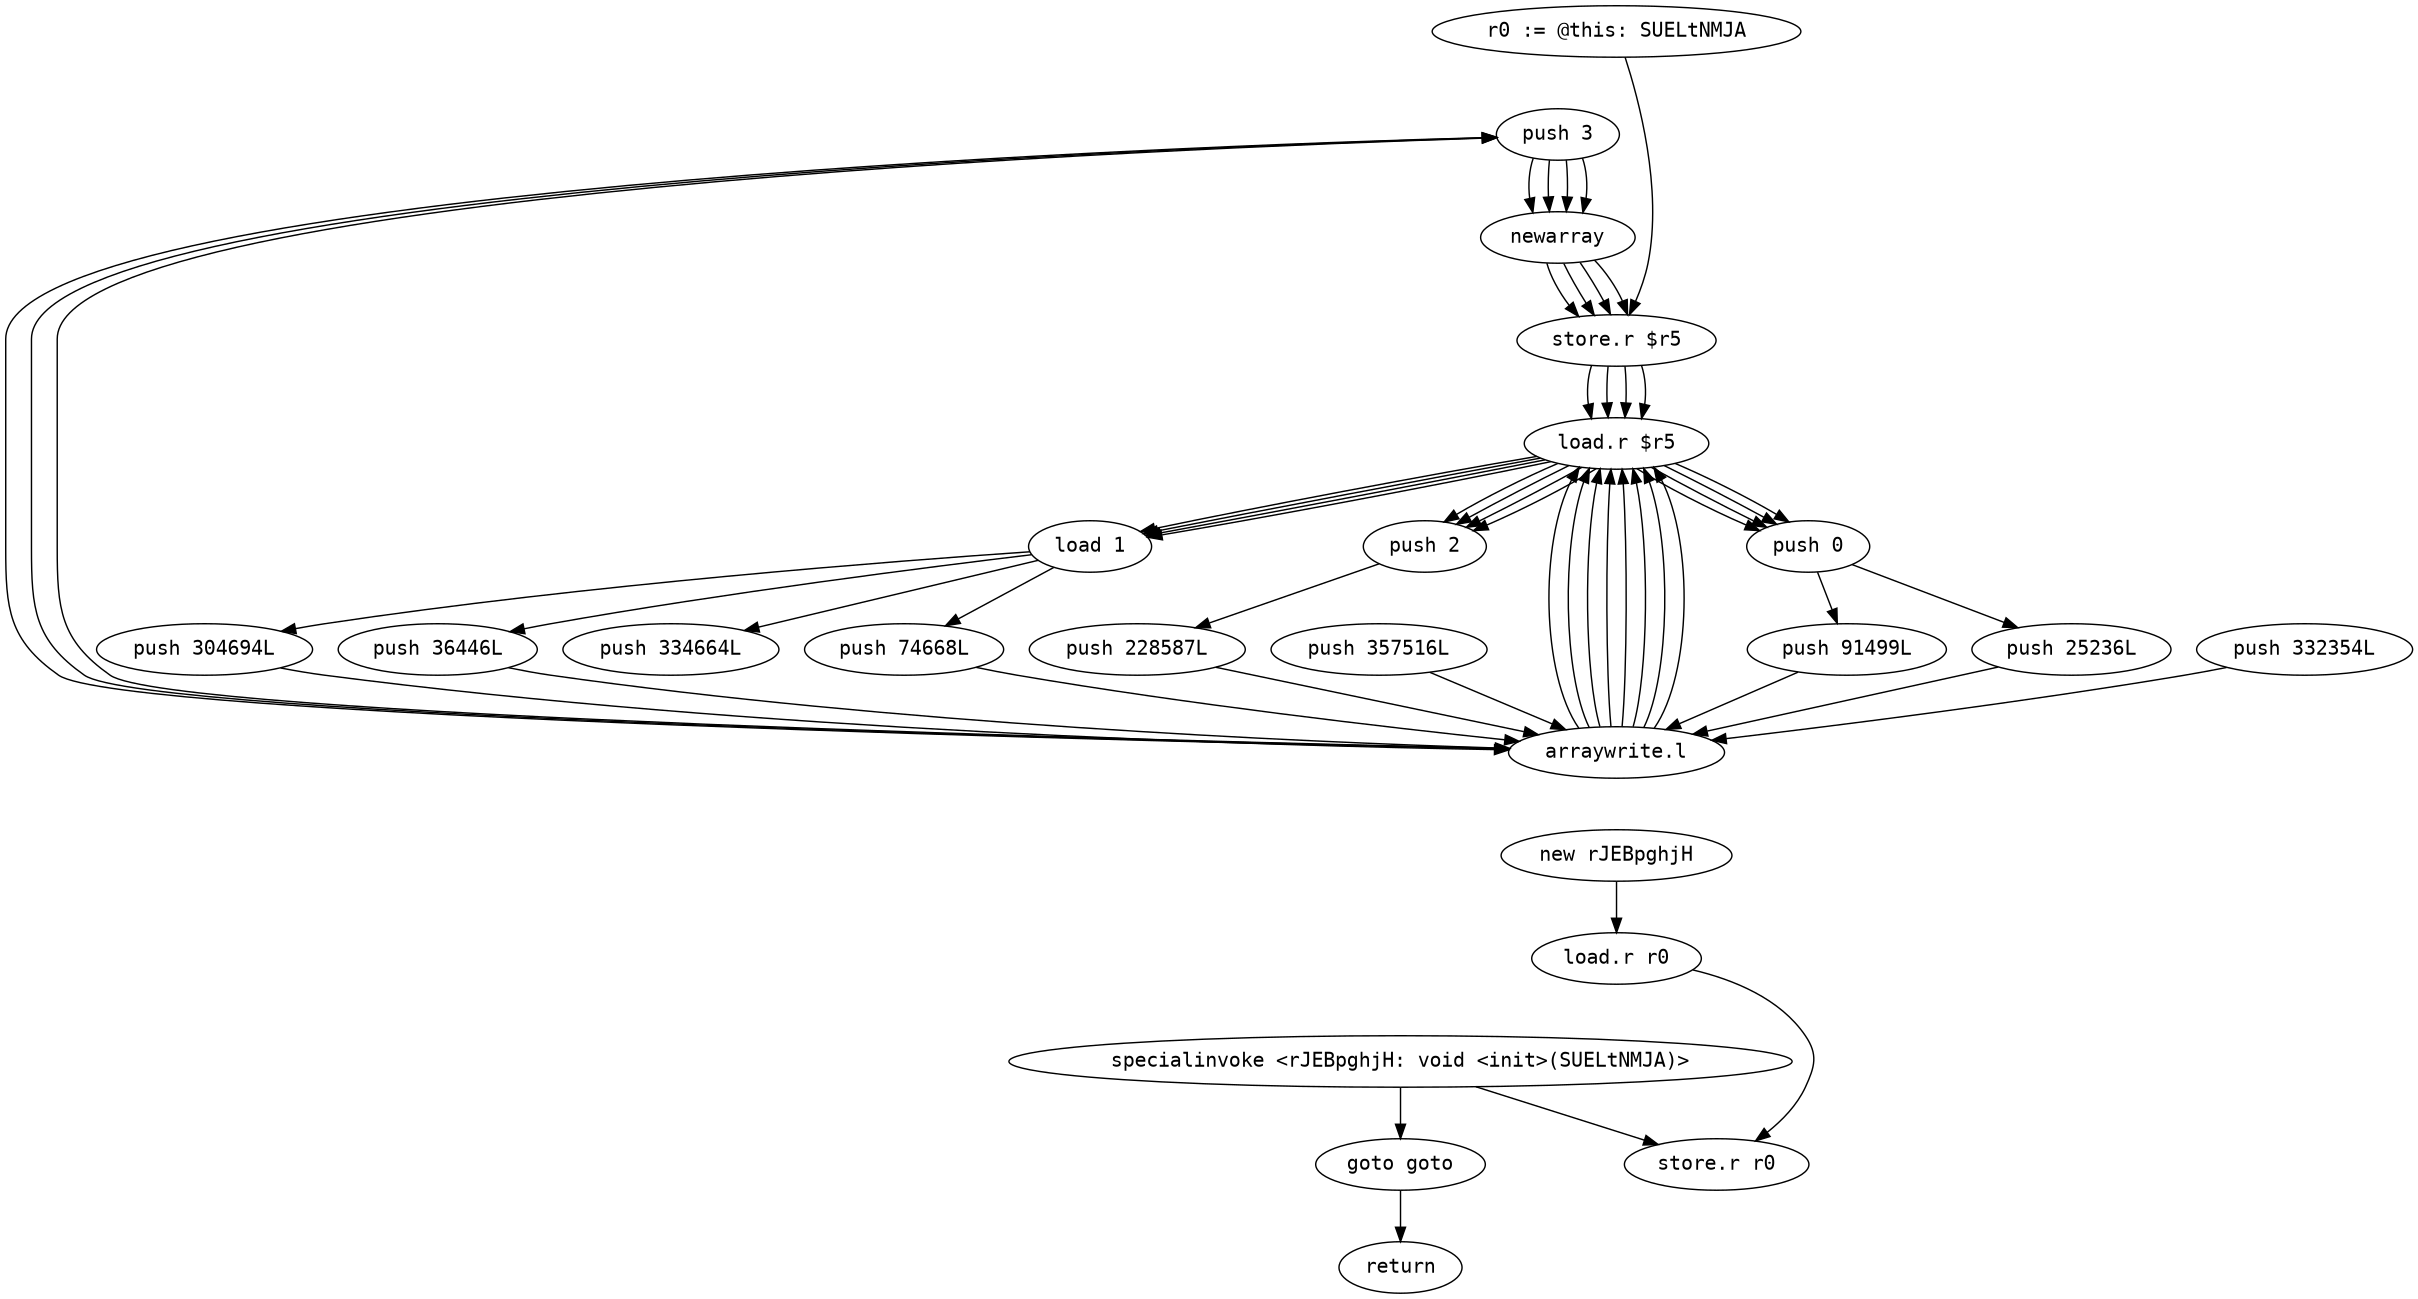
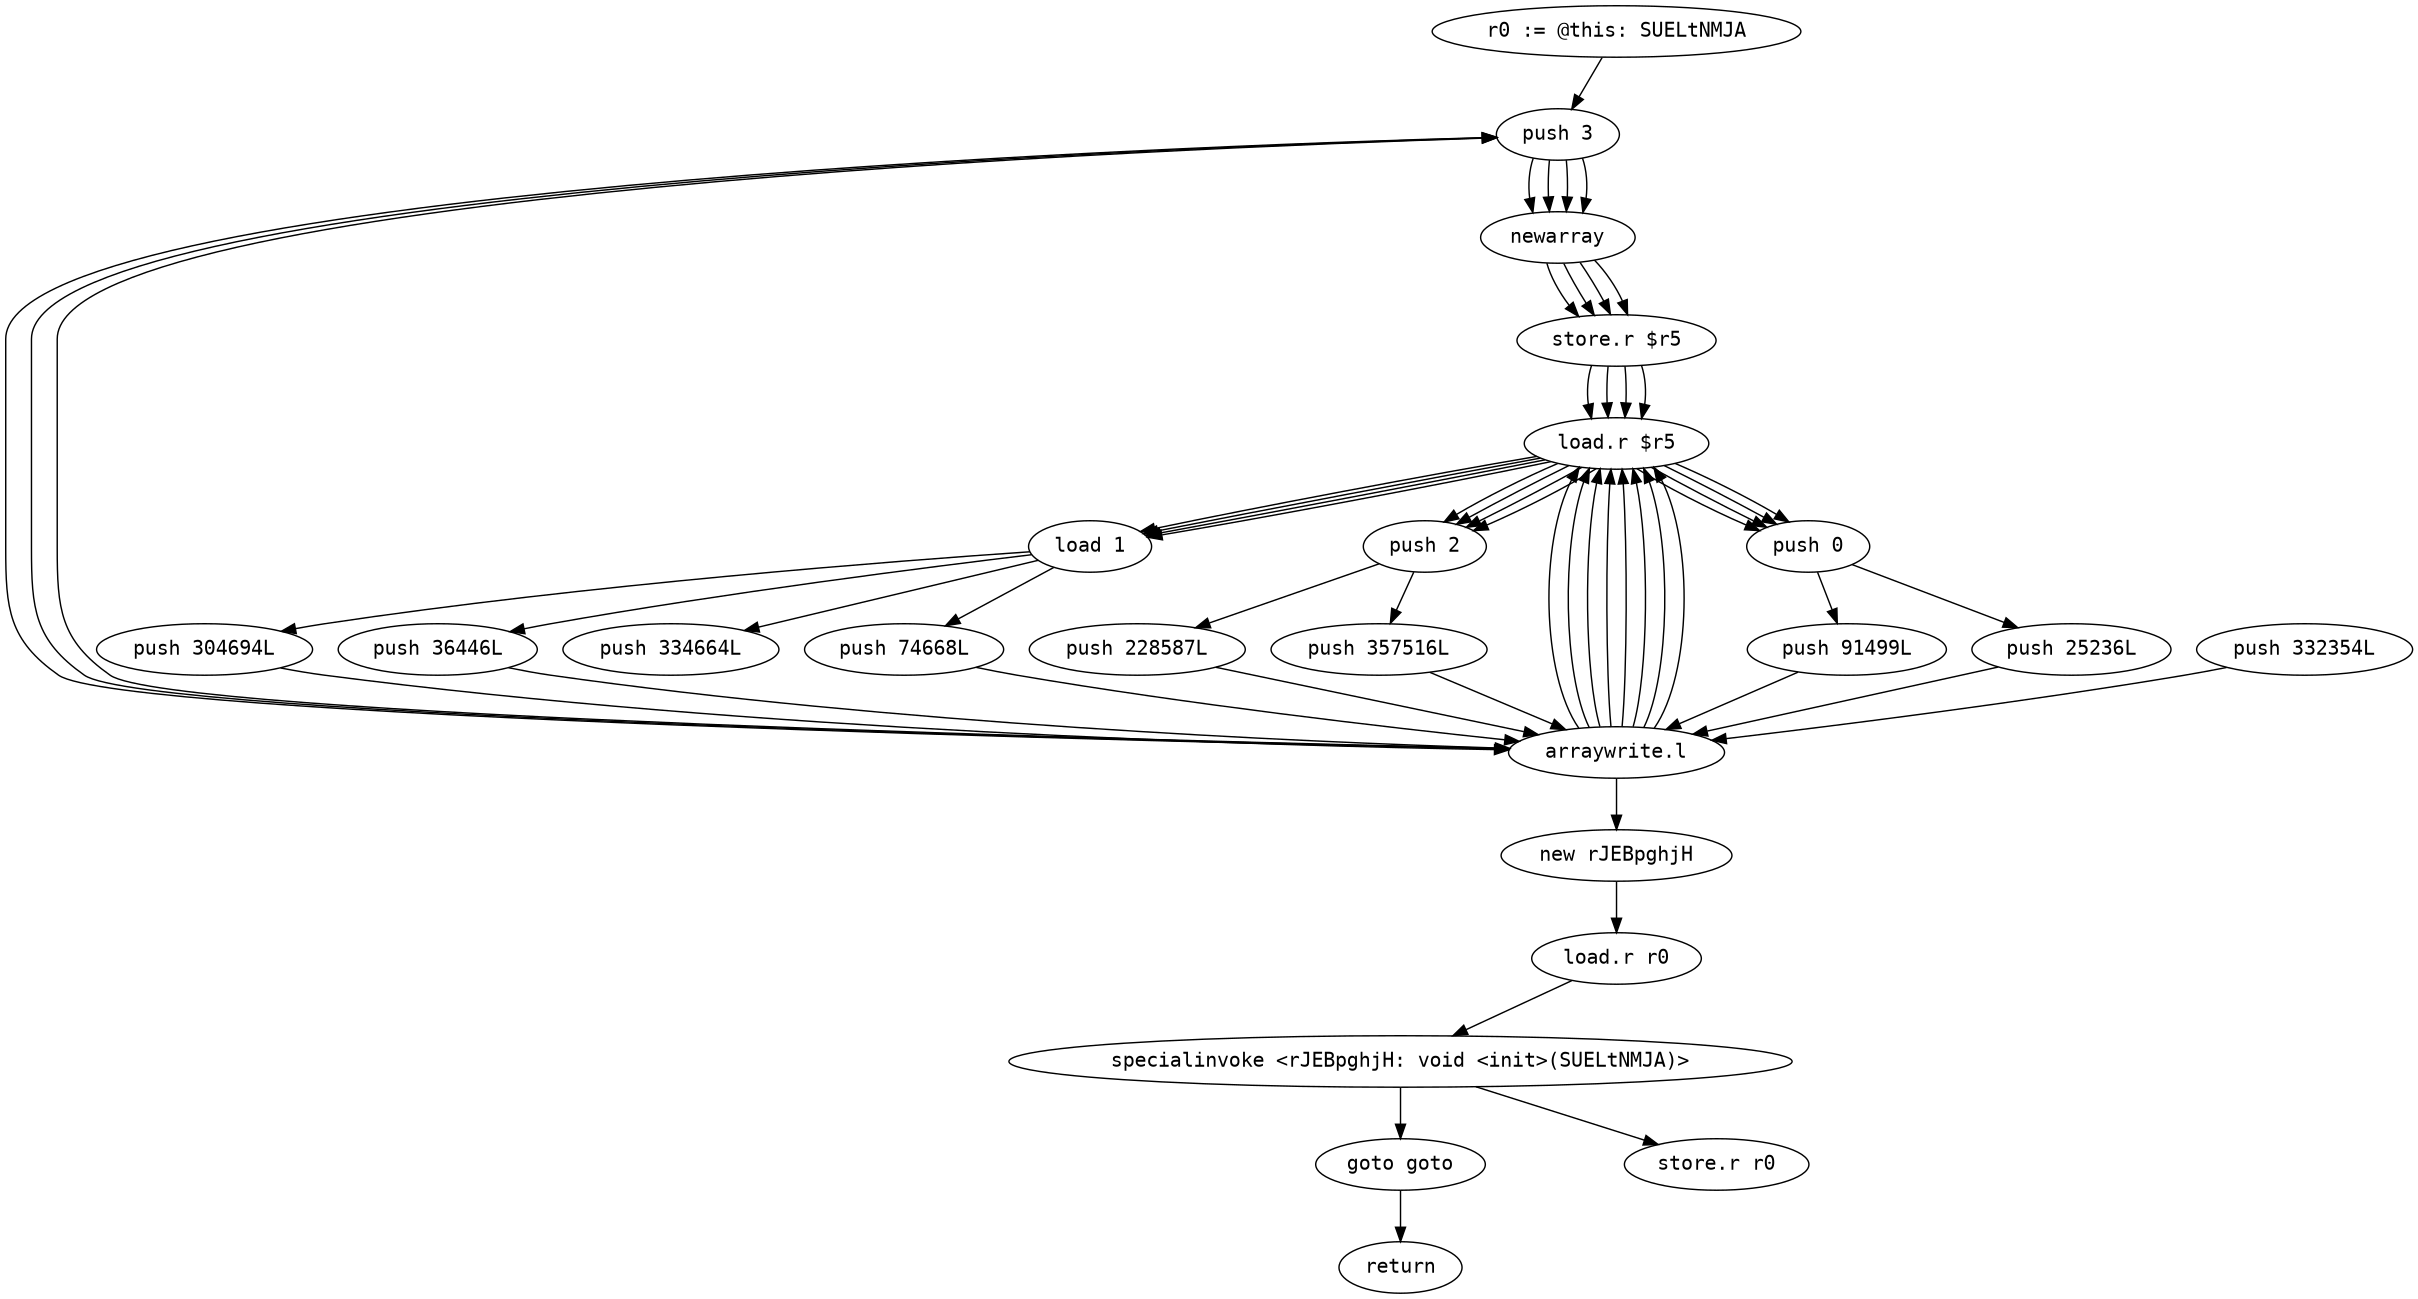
(1651, 179) -> (1591, 77)
none -> (1405, 591)
none -> (1617, 797)
(1800, 1028) -> (1519, 1005)
